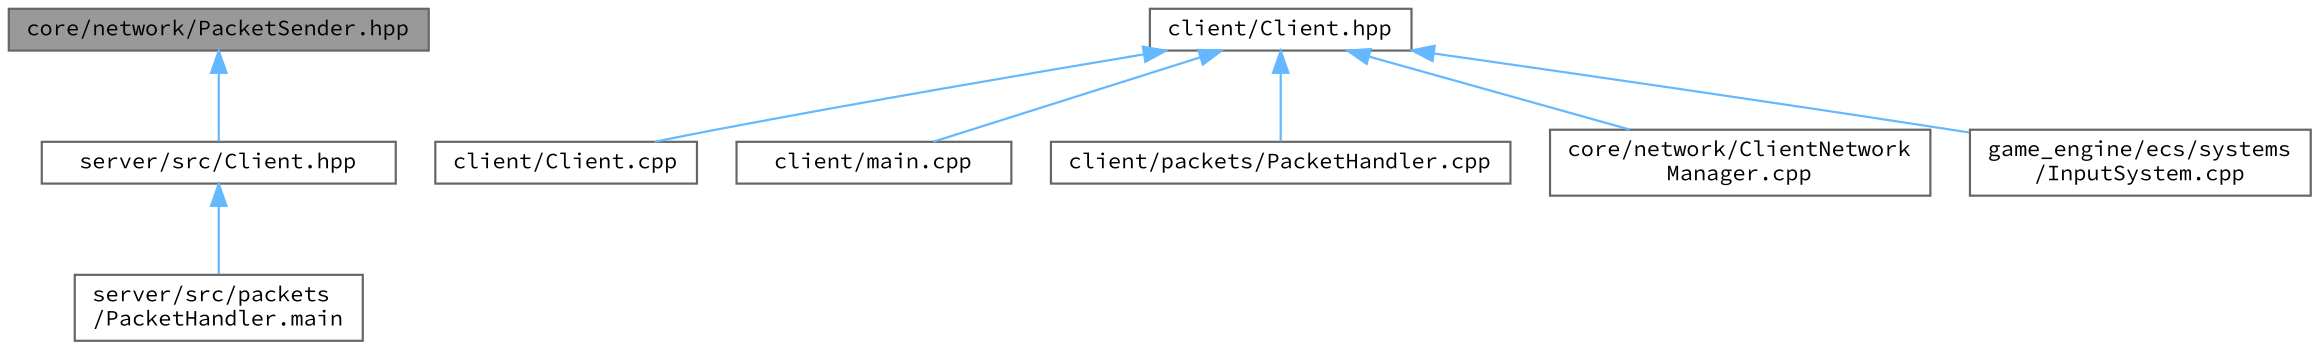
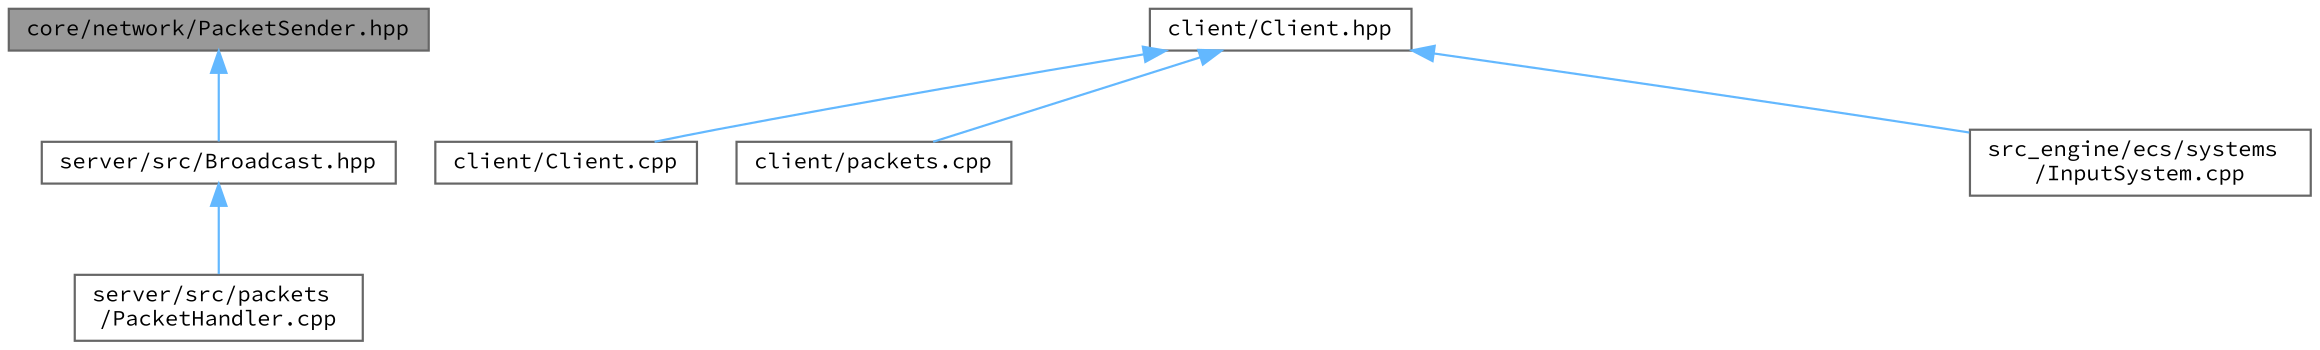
(219, 163) -> (219, 163)
(874, 163) -> (874, 163)
(1281, 163) -> none
(1740, 163) -> none
(2140, 163) -> (2140, 163)
(219, 308) -> (219, 308)
